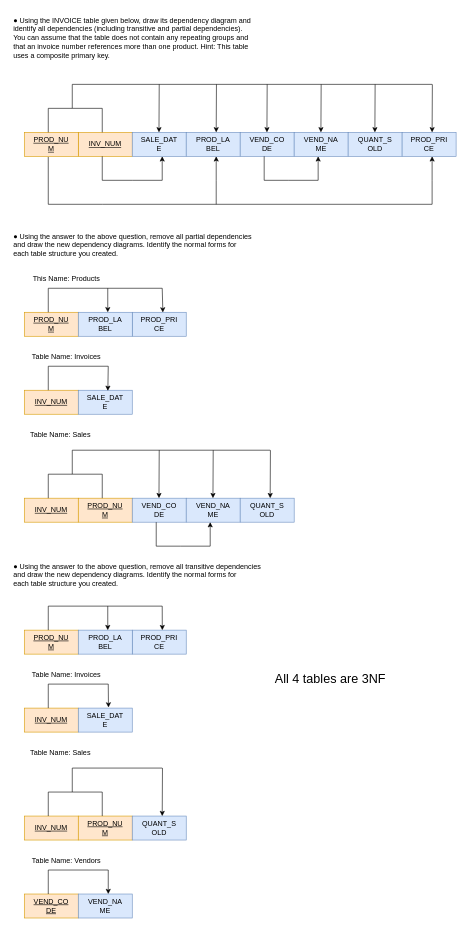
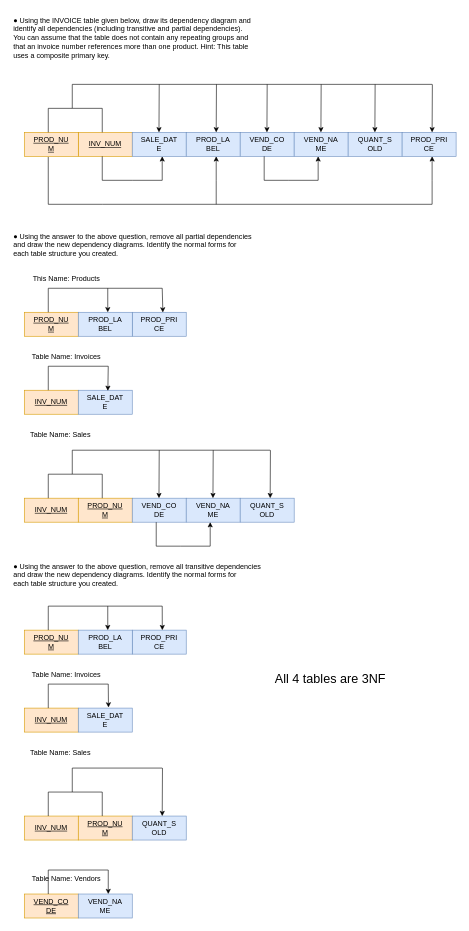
(66, 861) -> (66, 879)
